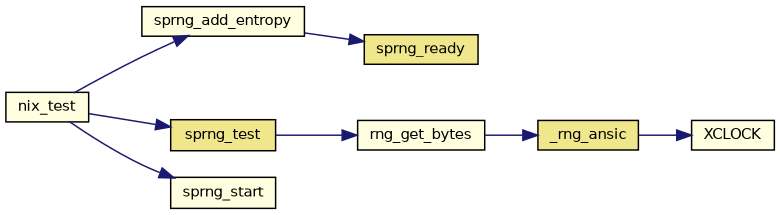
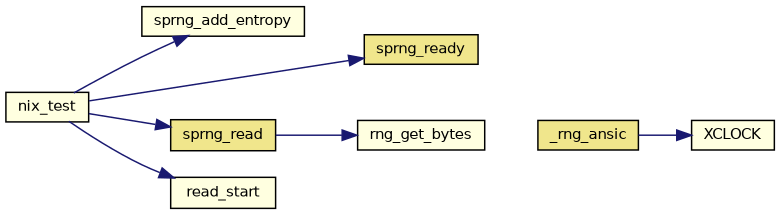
(327, 36) -> (219, 81)
(223, 135) -> (223, 135)
(504, 135) -> none
(223, 193) -> (223, 193)
